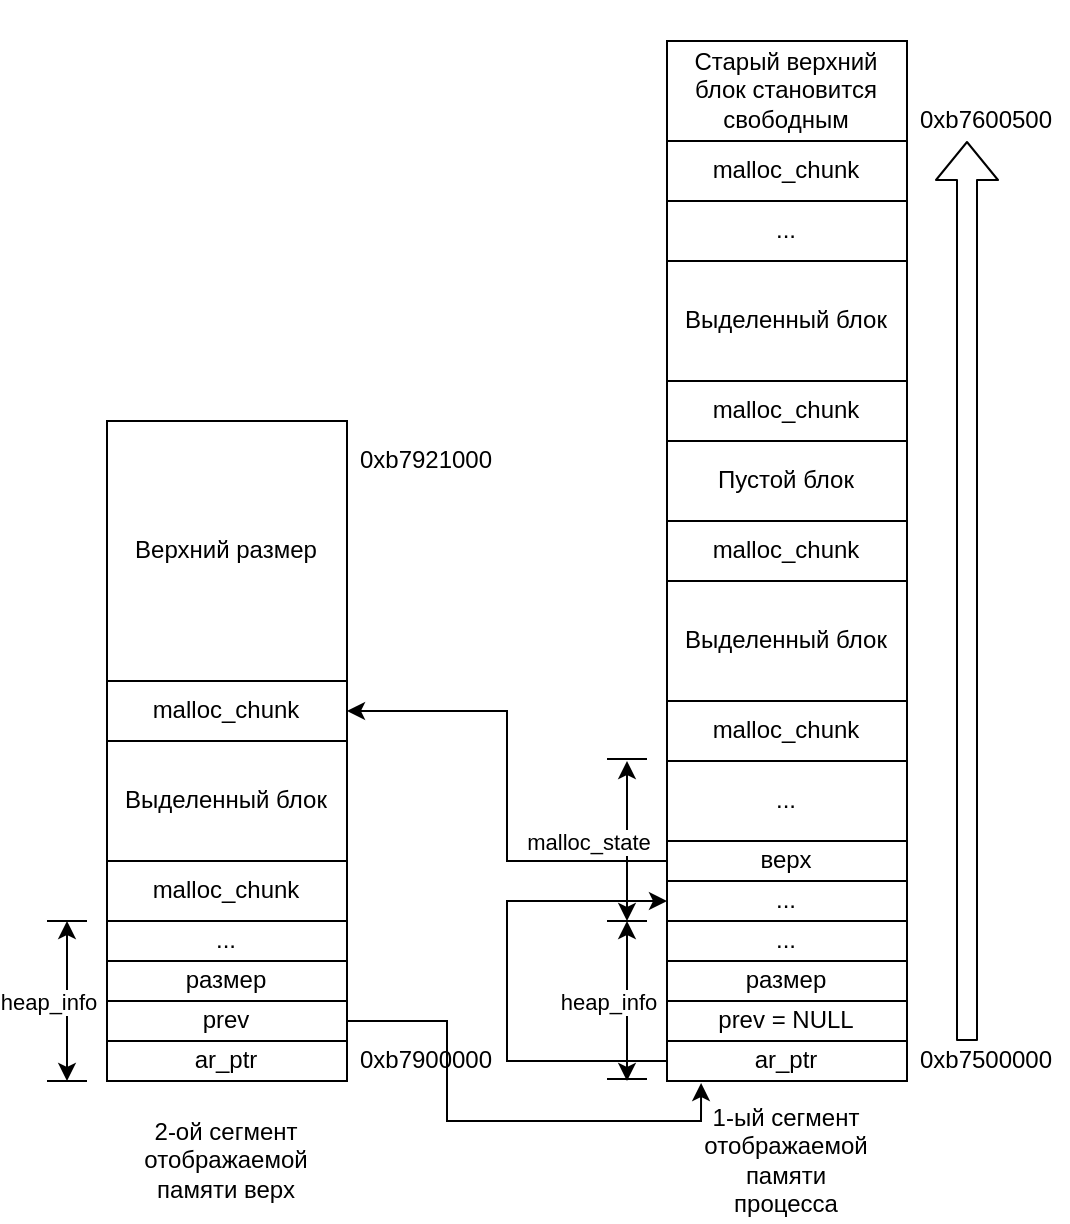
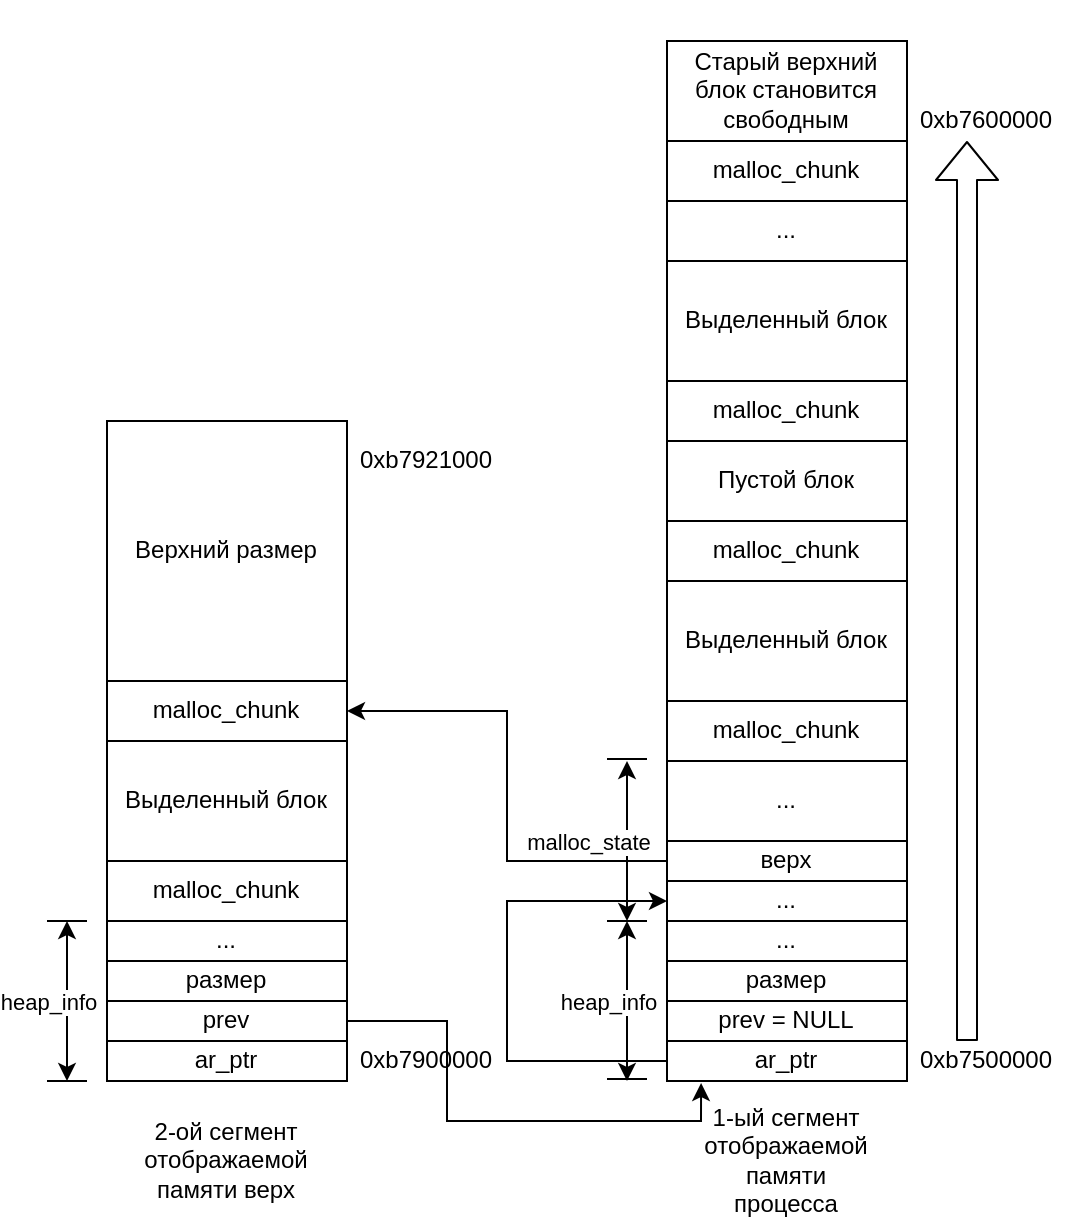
(987, 121) -> (987, 121)
